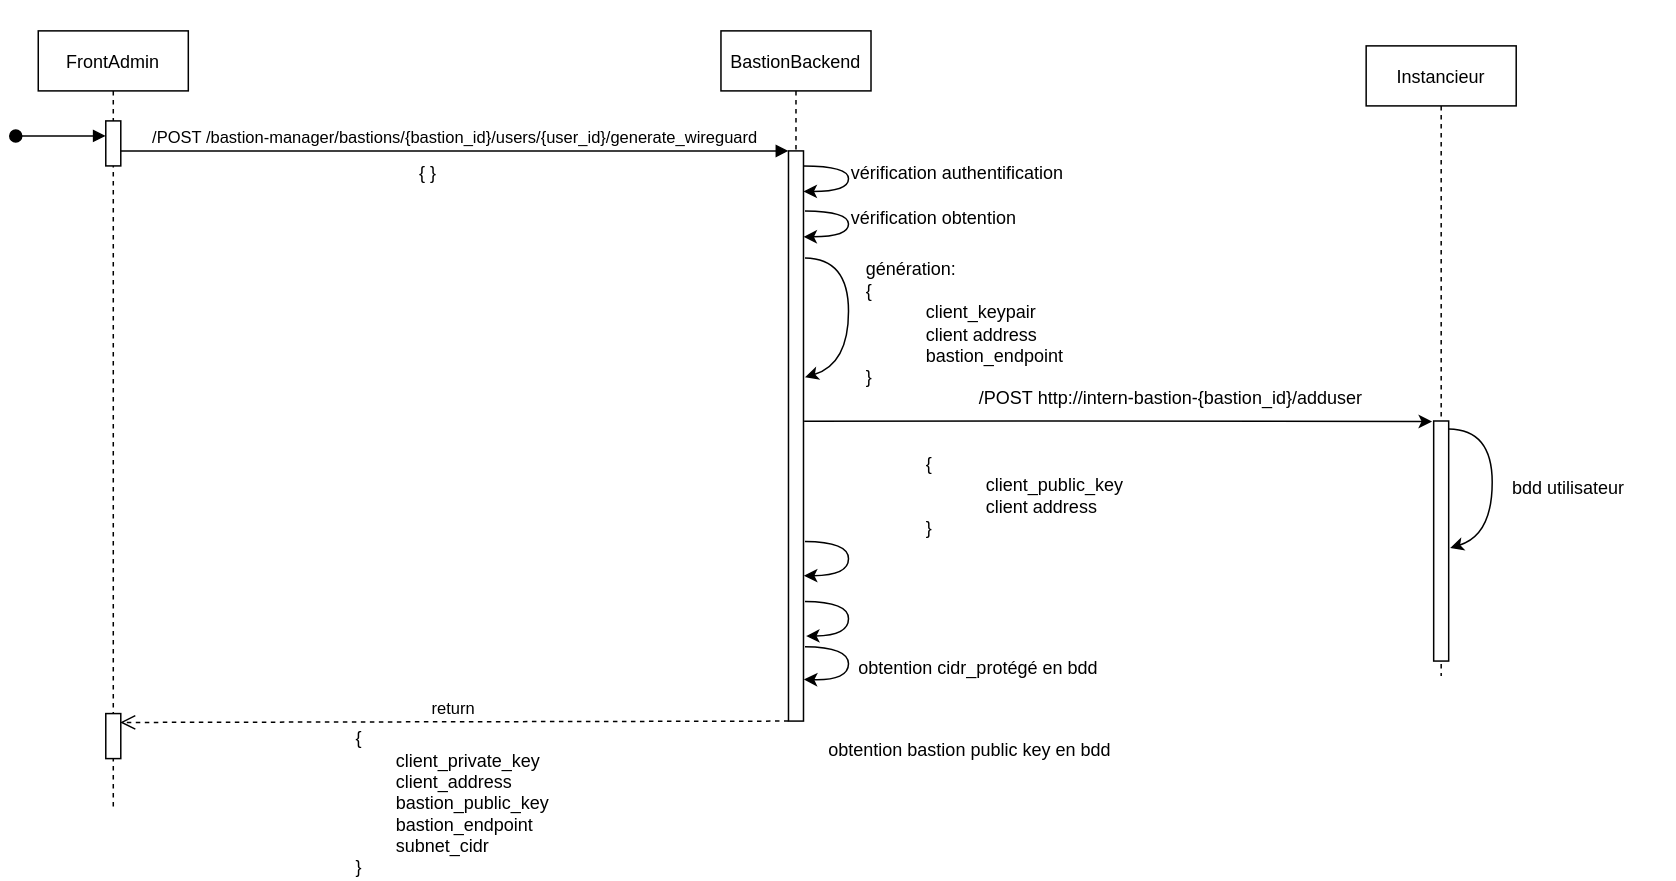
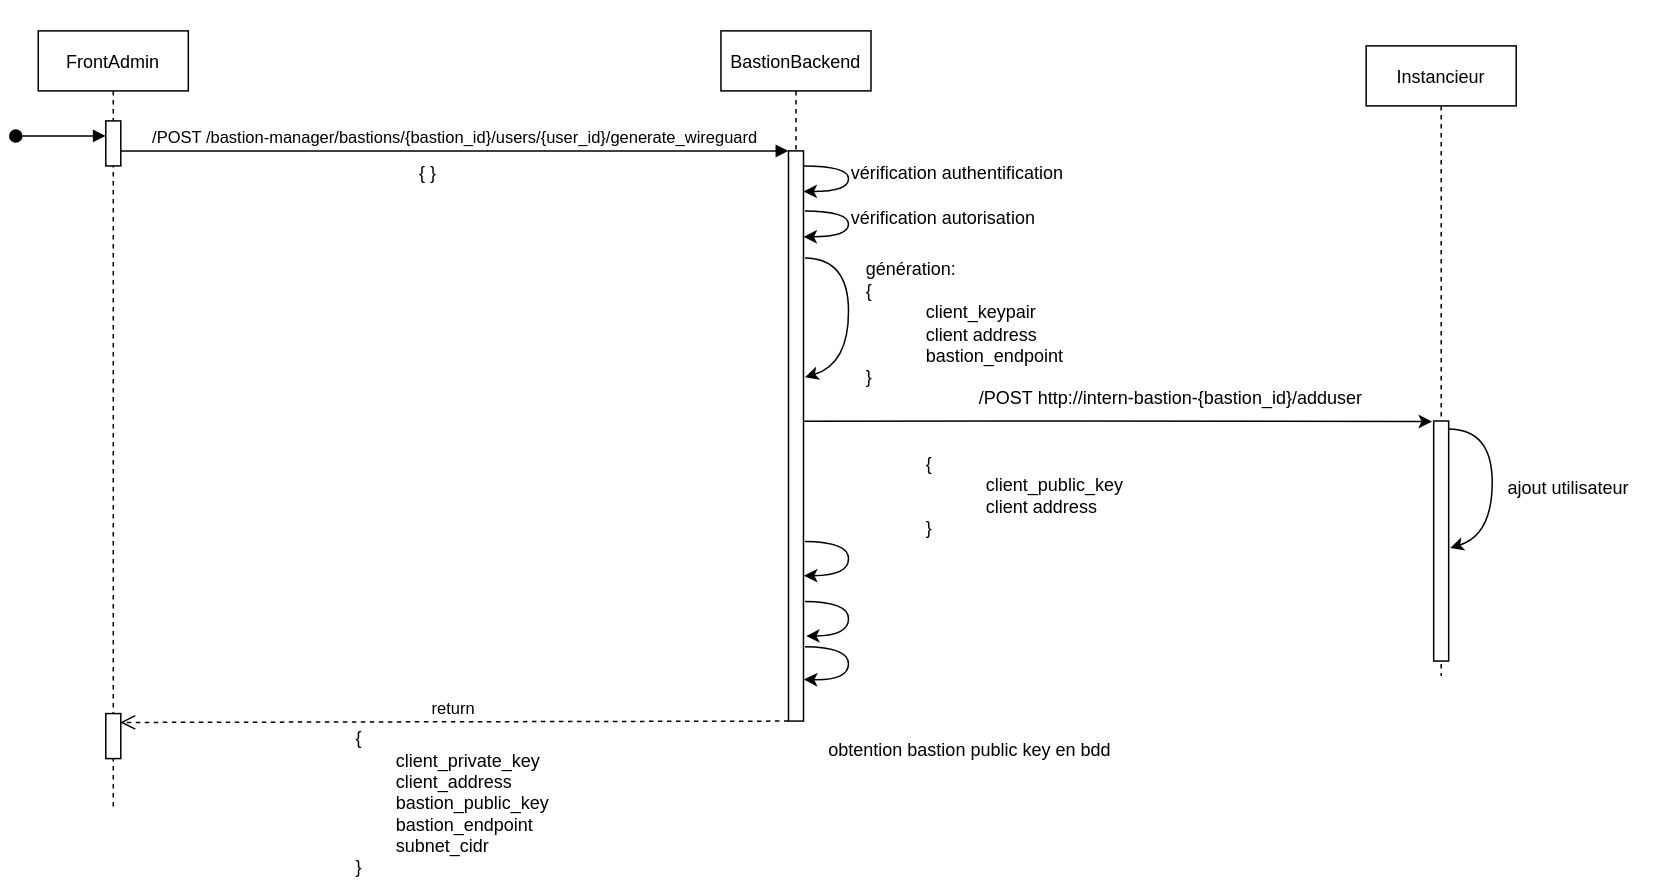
(950, 218) -> (962, 218)
(1568, 488) -> (1568, 488)
(987, 668) -> none
